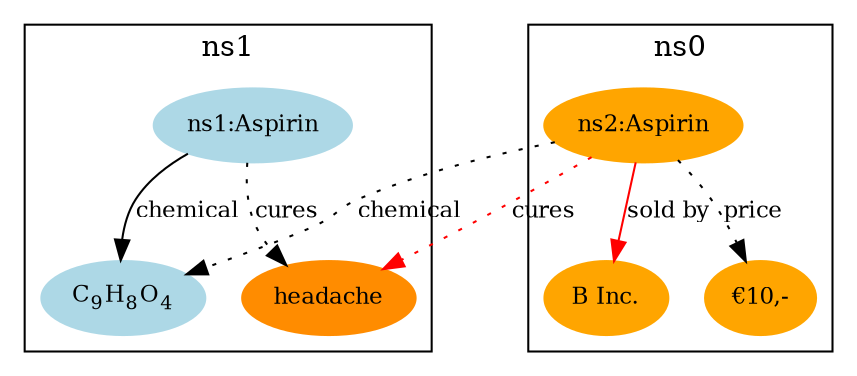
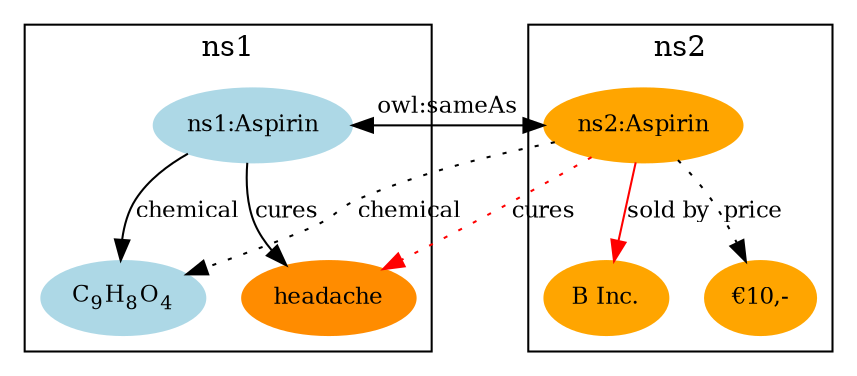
(680, 48) -> (680, 48)
none -> (449, 125)
(250, 209) -> (250, 209)
